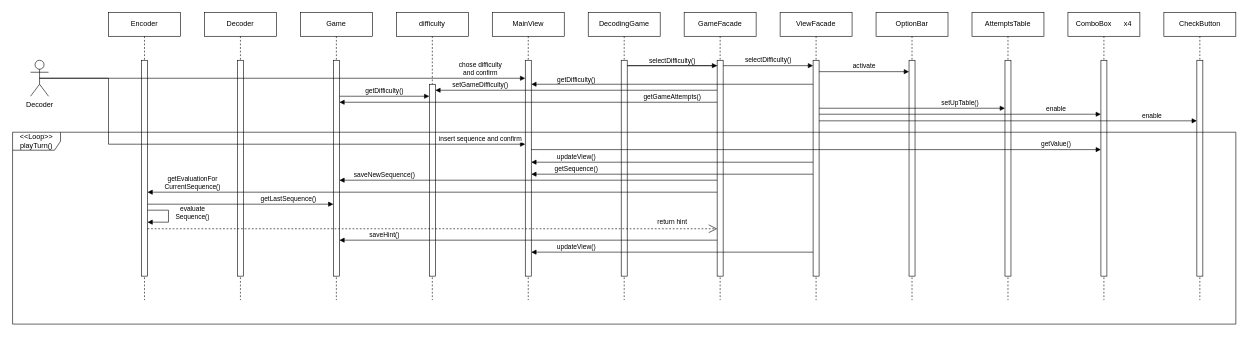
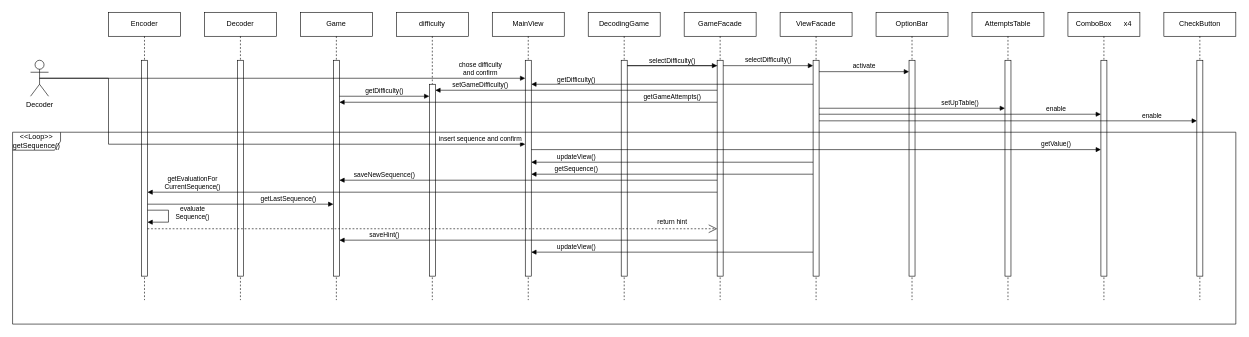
(36, 141) -> (36, 141)
